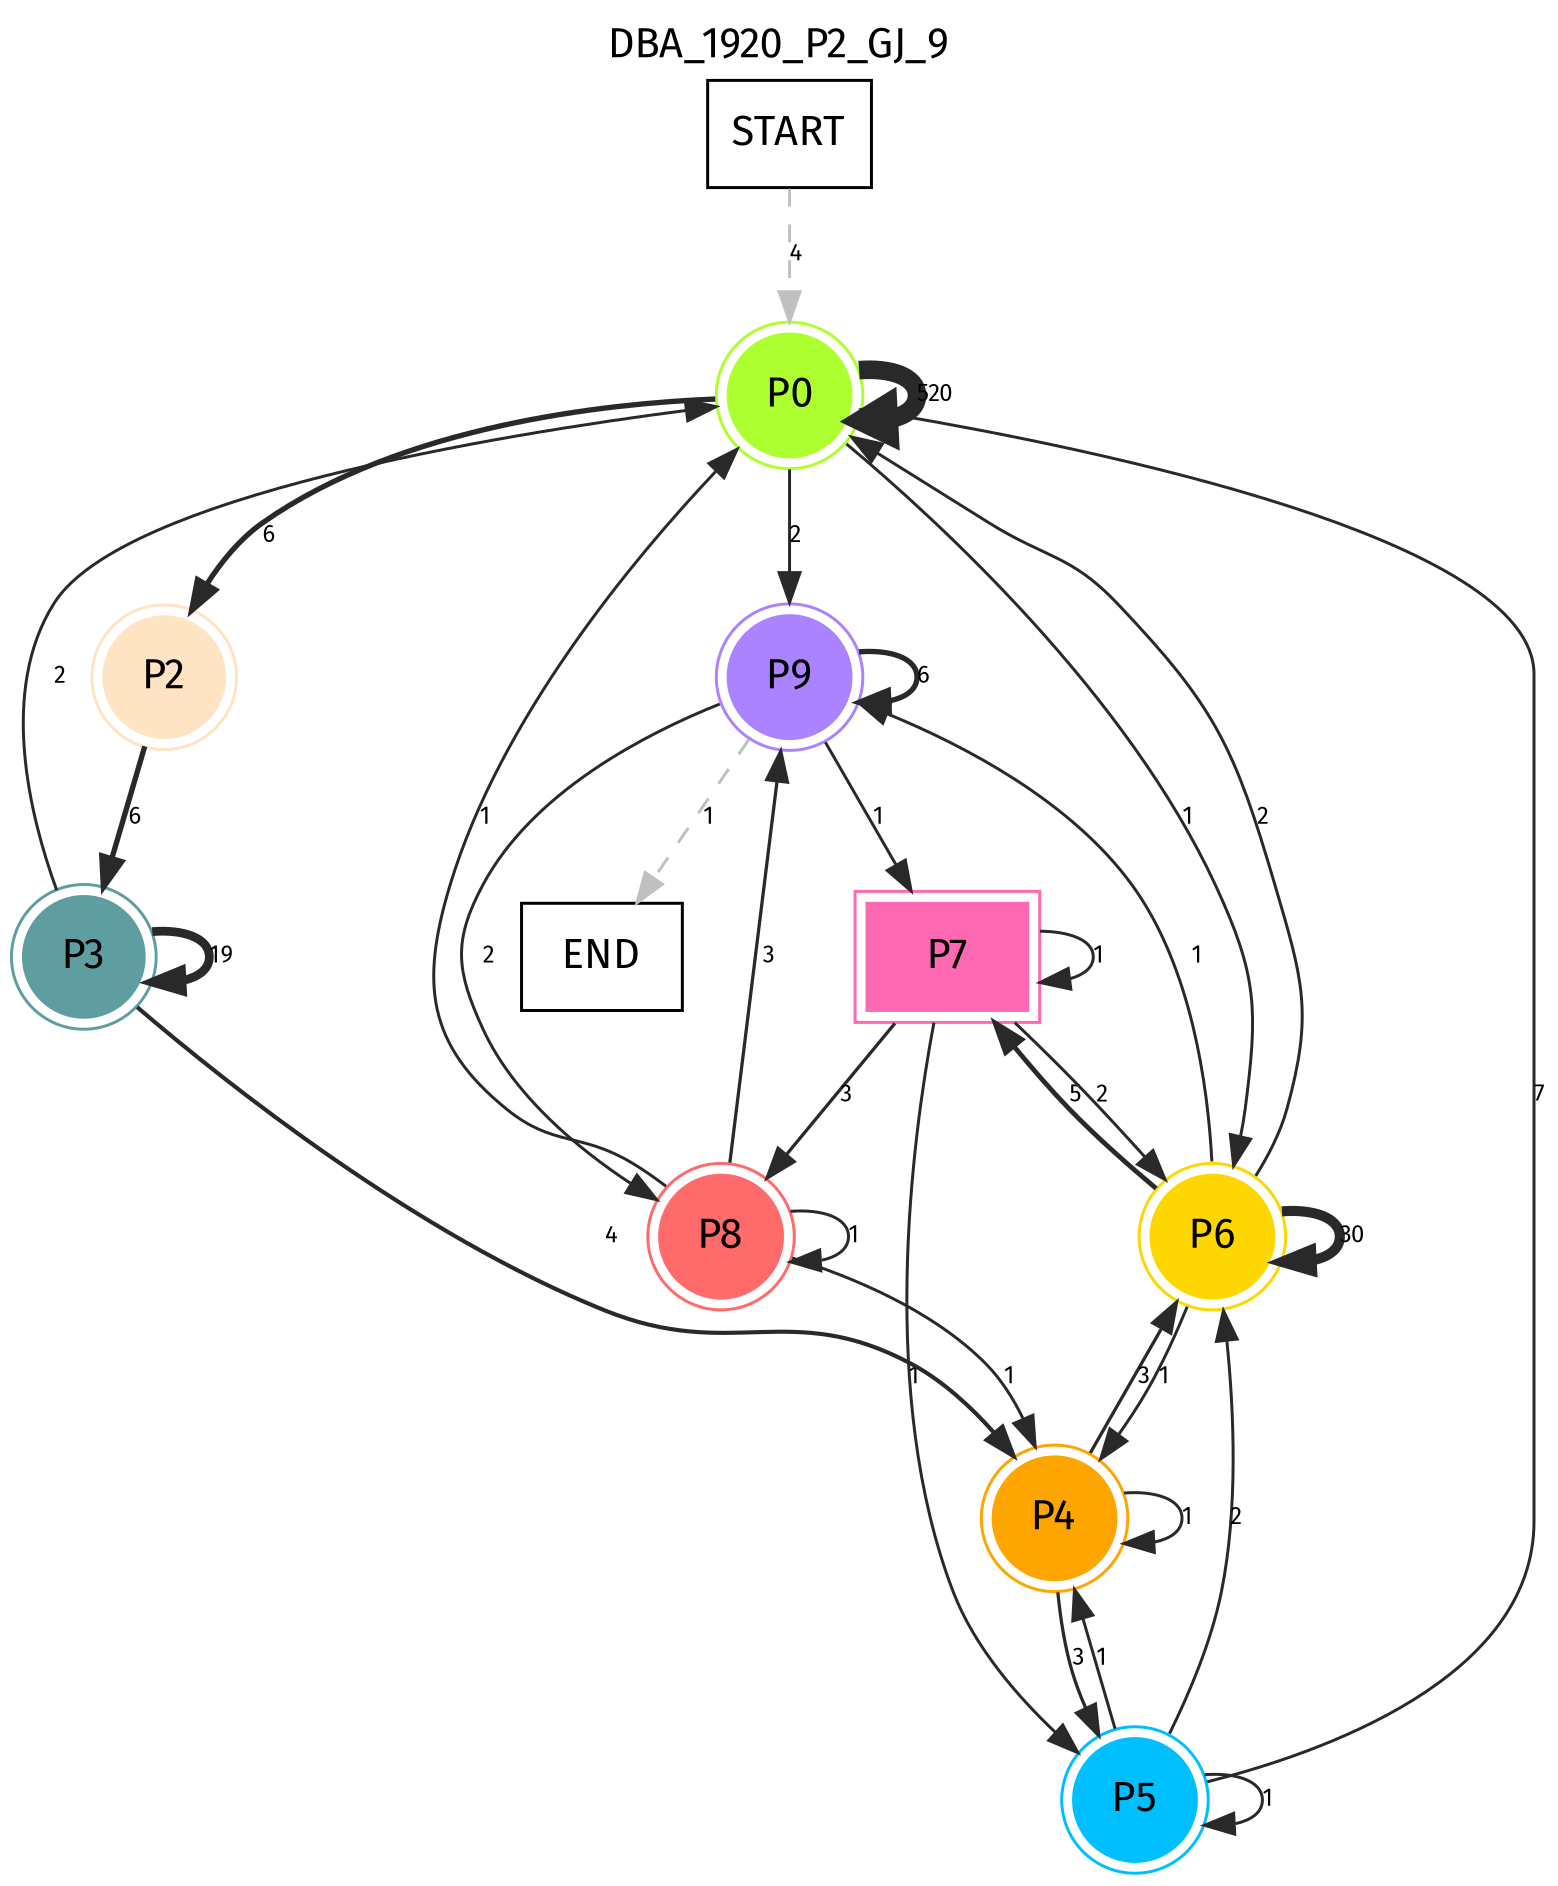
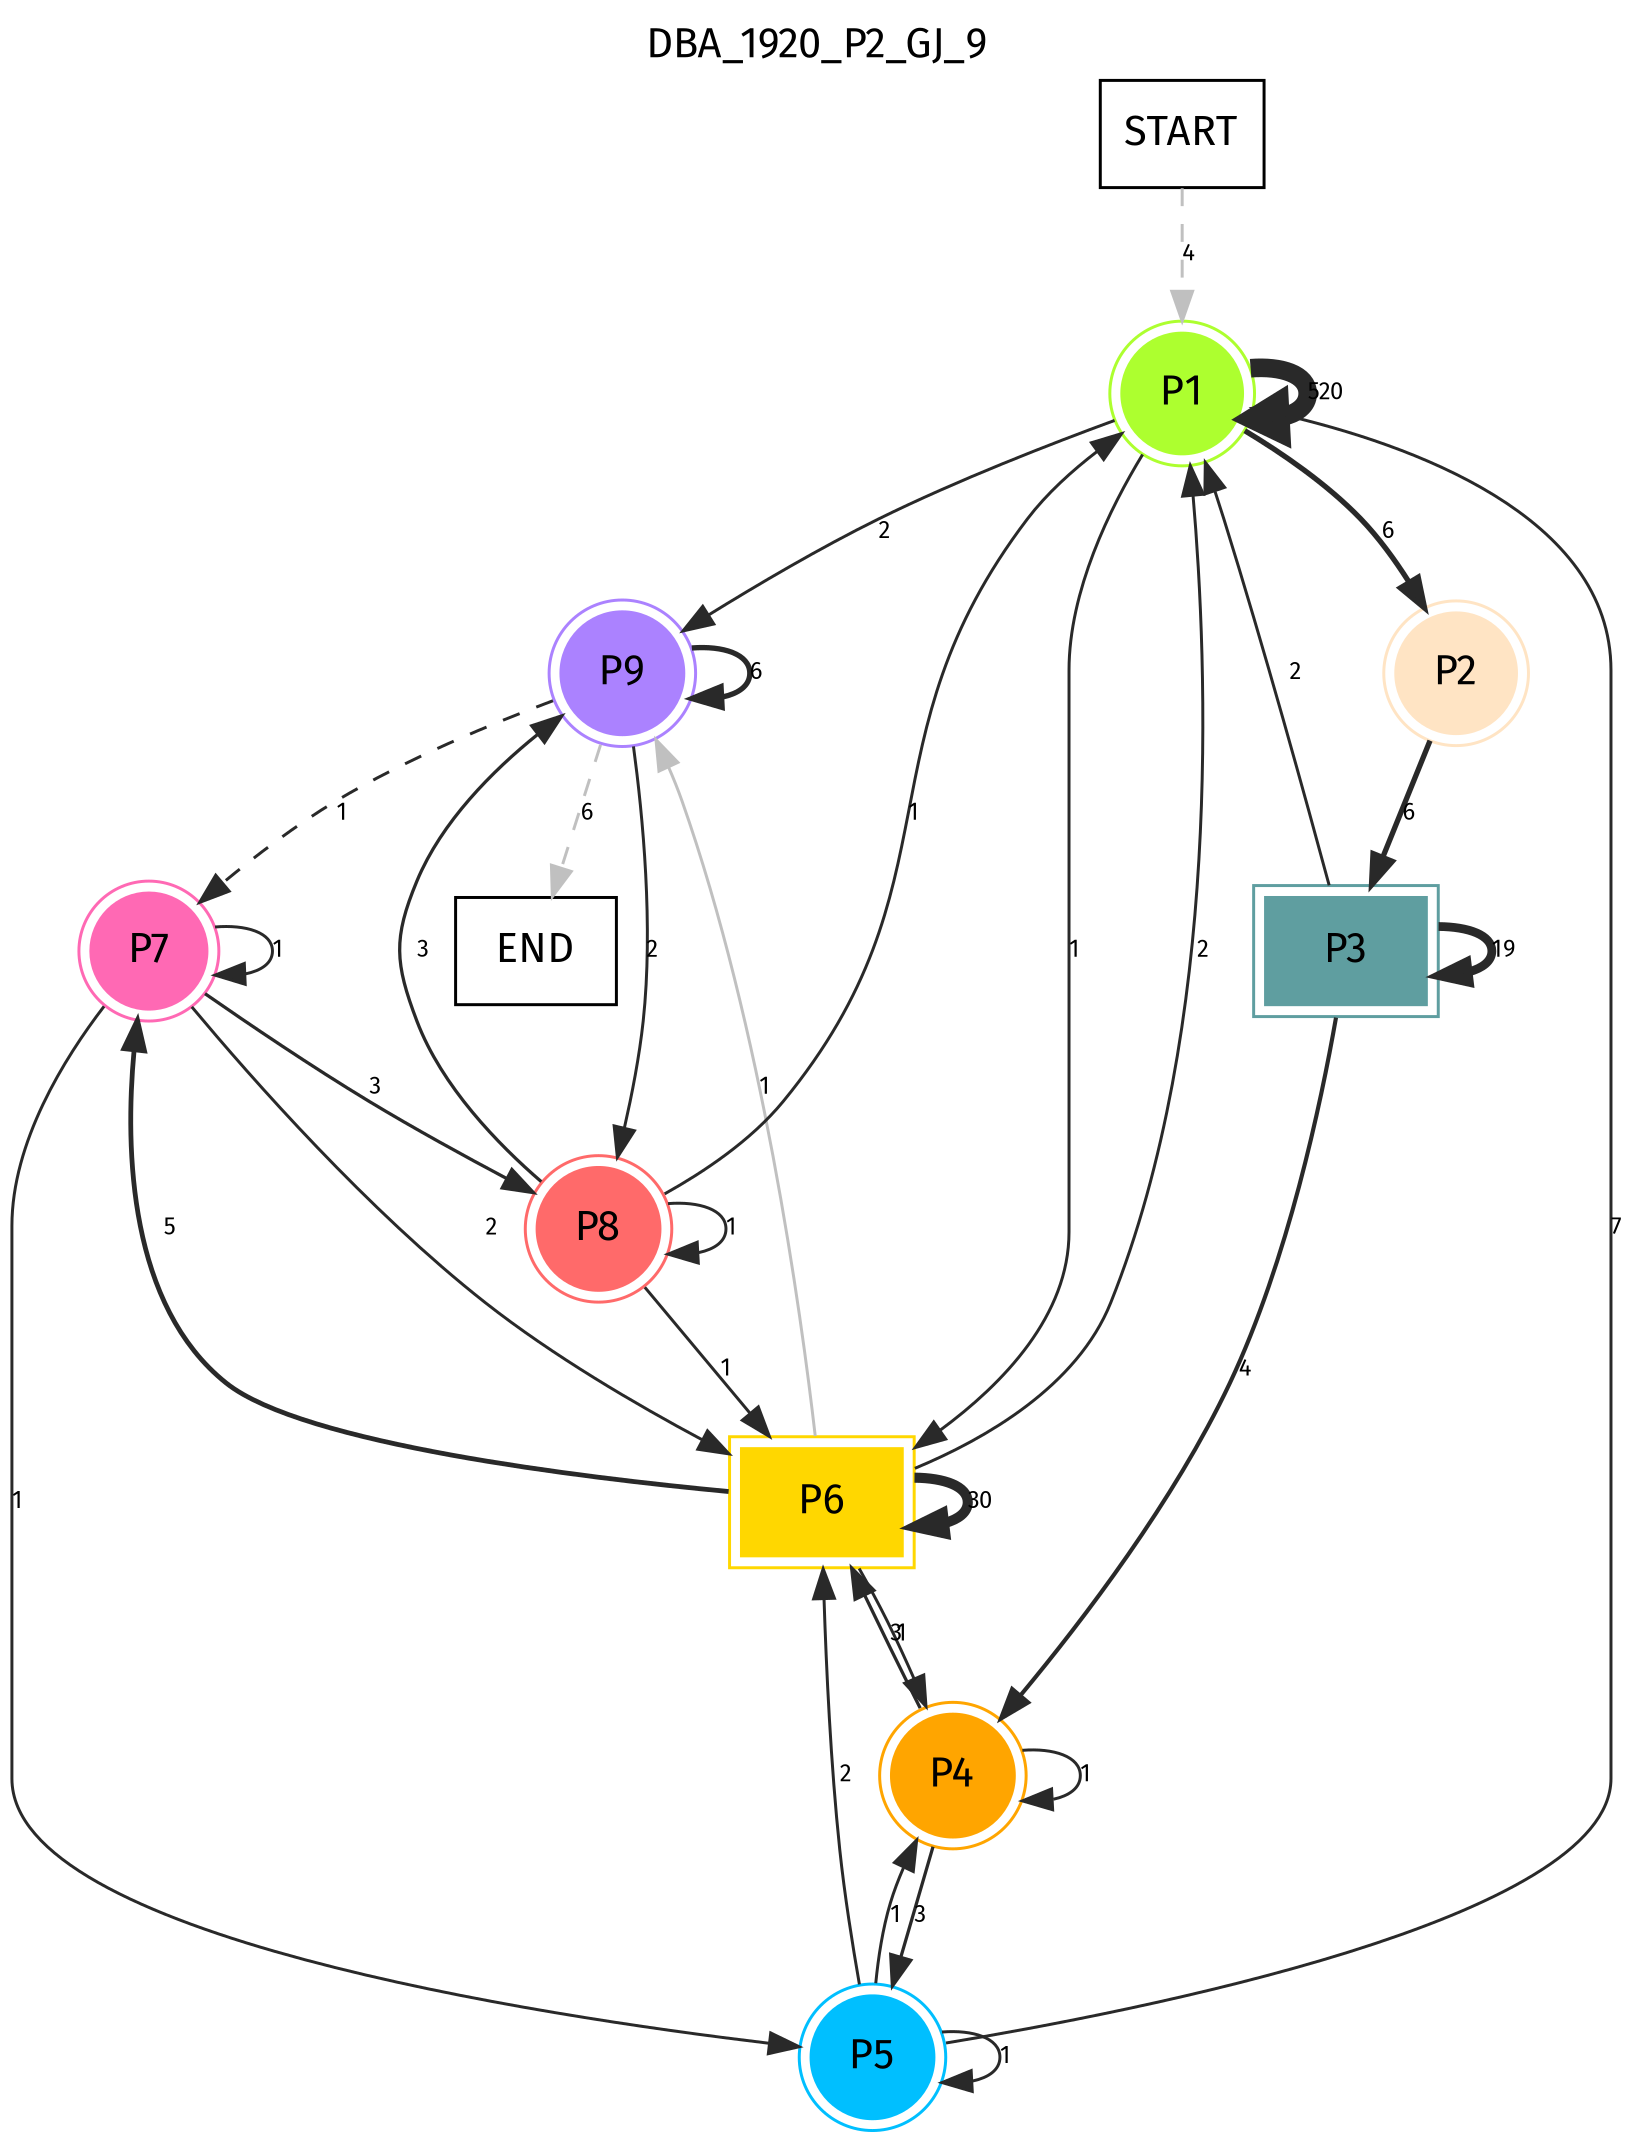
(790, 395) -> (1182, 394)
(861, 803) -> (379, 777)
(709, 818) -> (588, 814)
(1129, 881) -> (761, 1097)
(84, 957) -> (1346, 951)
(947, 957) -> (149, 951)
(1212, 1237) -> (822, 1502)
(930, 1320) -> (697, 1350)
